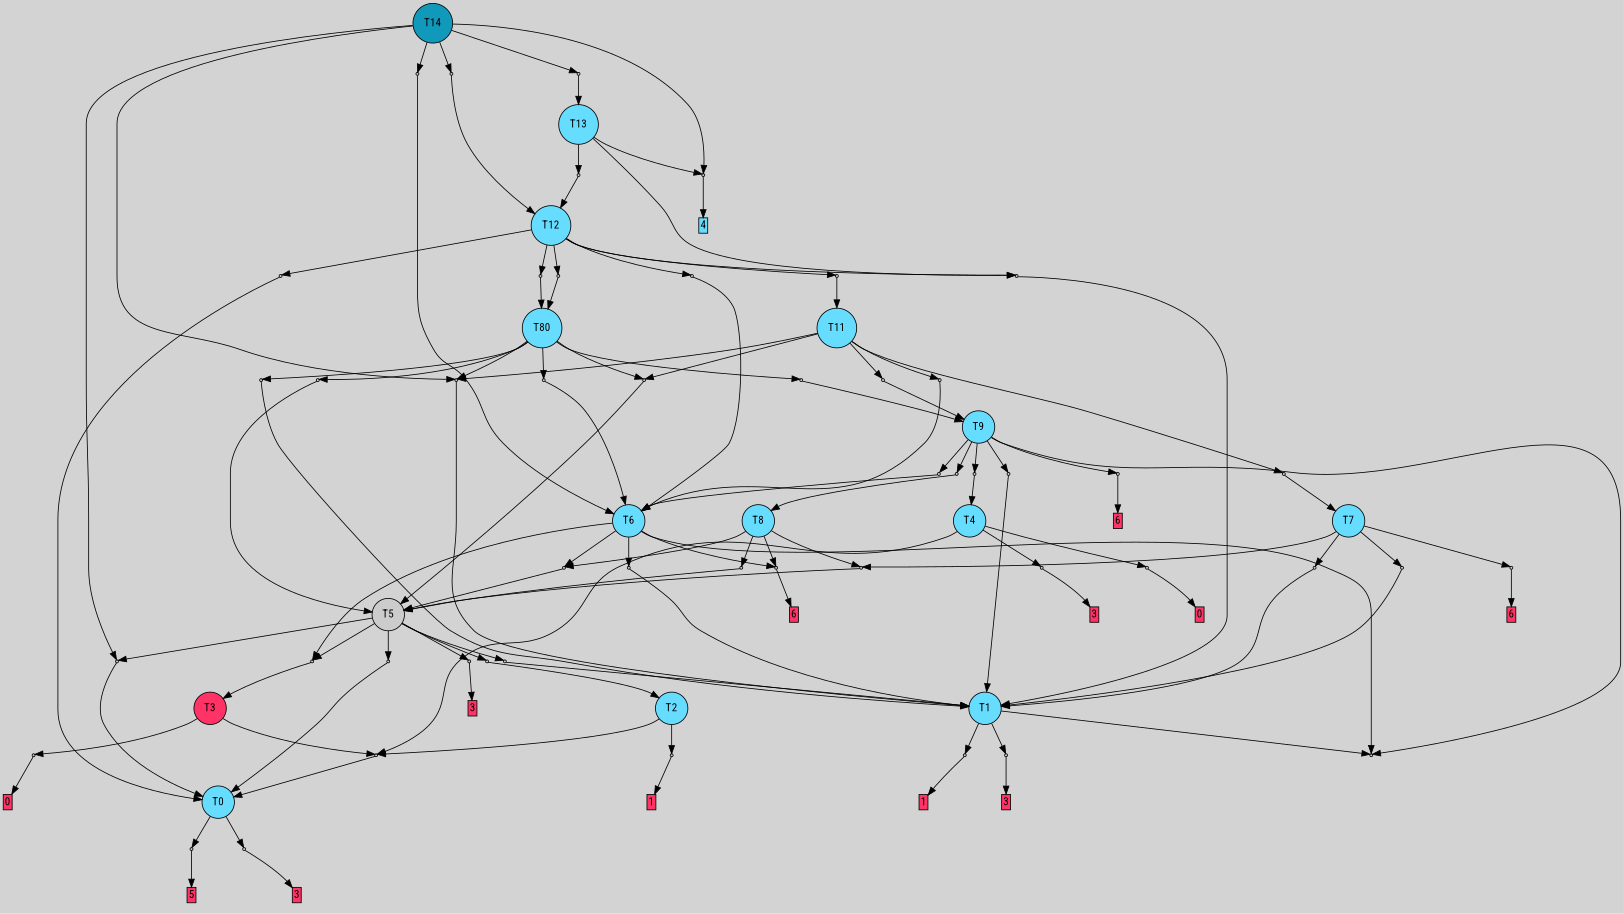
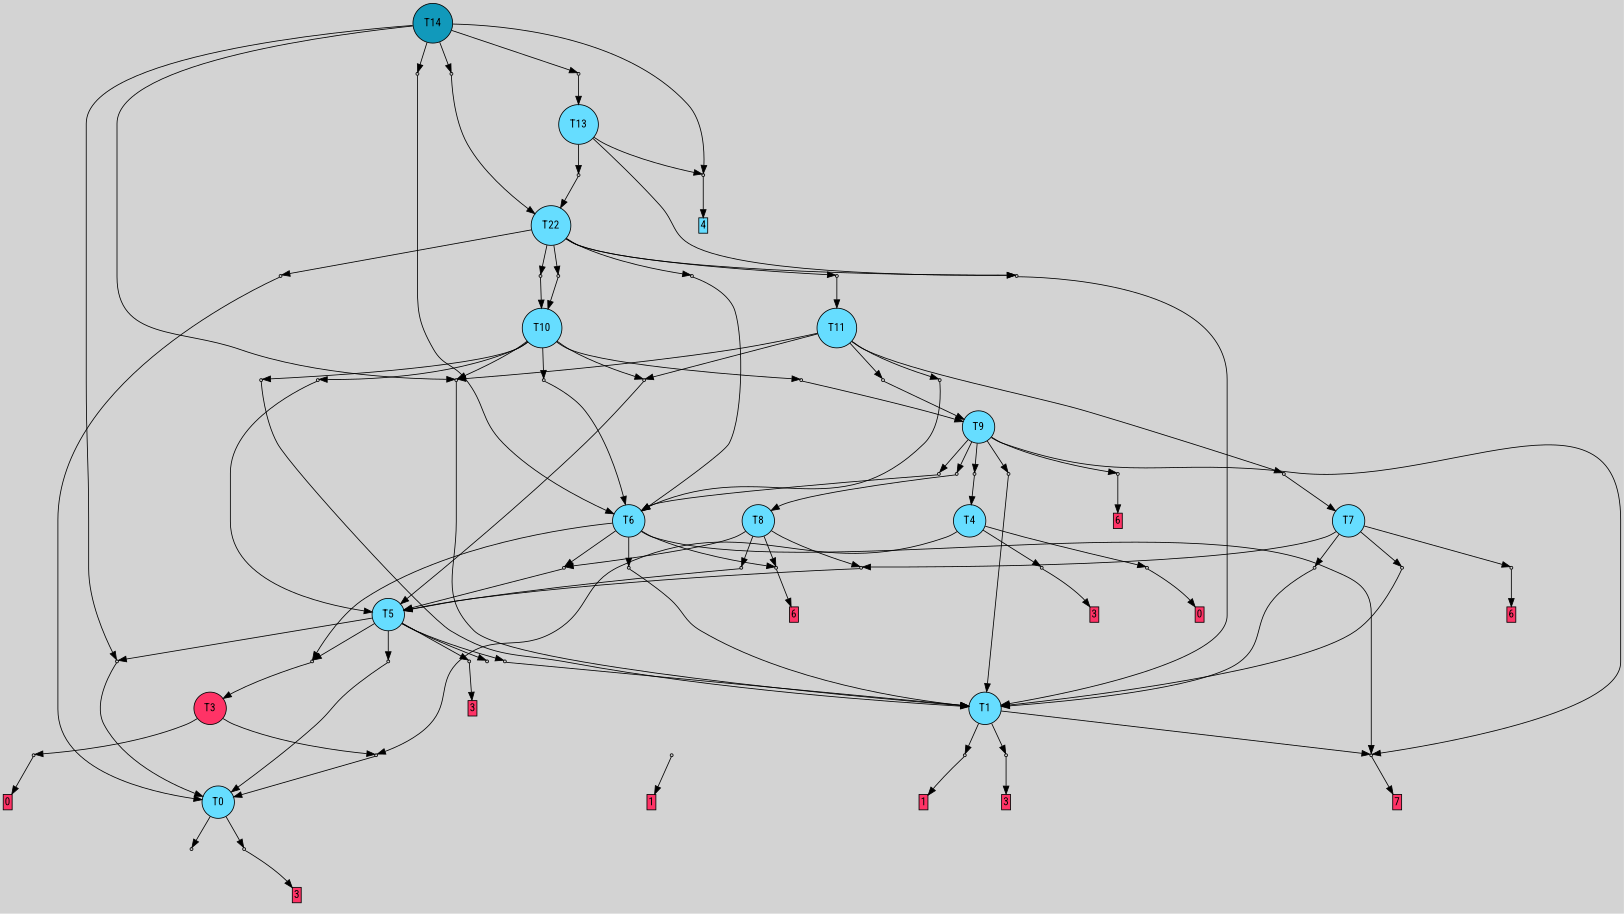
(551, 226) -> (551, 226)
(542, 328) -> (542, 328)
(388, 615) -> (388, 615)
(672, 708) -> none
none -> (1397, 802)
(191, 895) -> none
